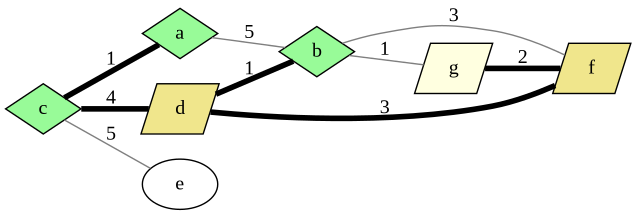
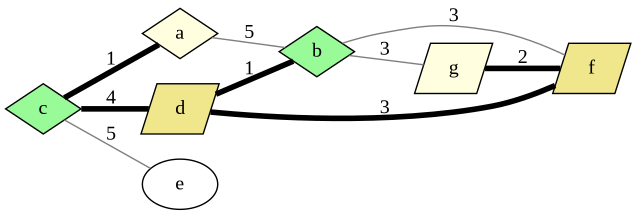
(180, 34) -> (180, 34)
(385, 50) -> (385, 50)
